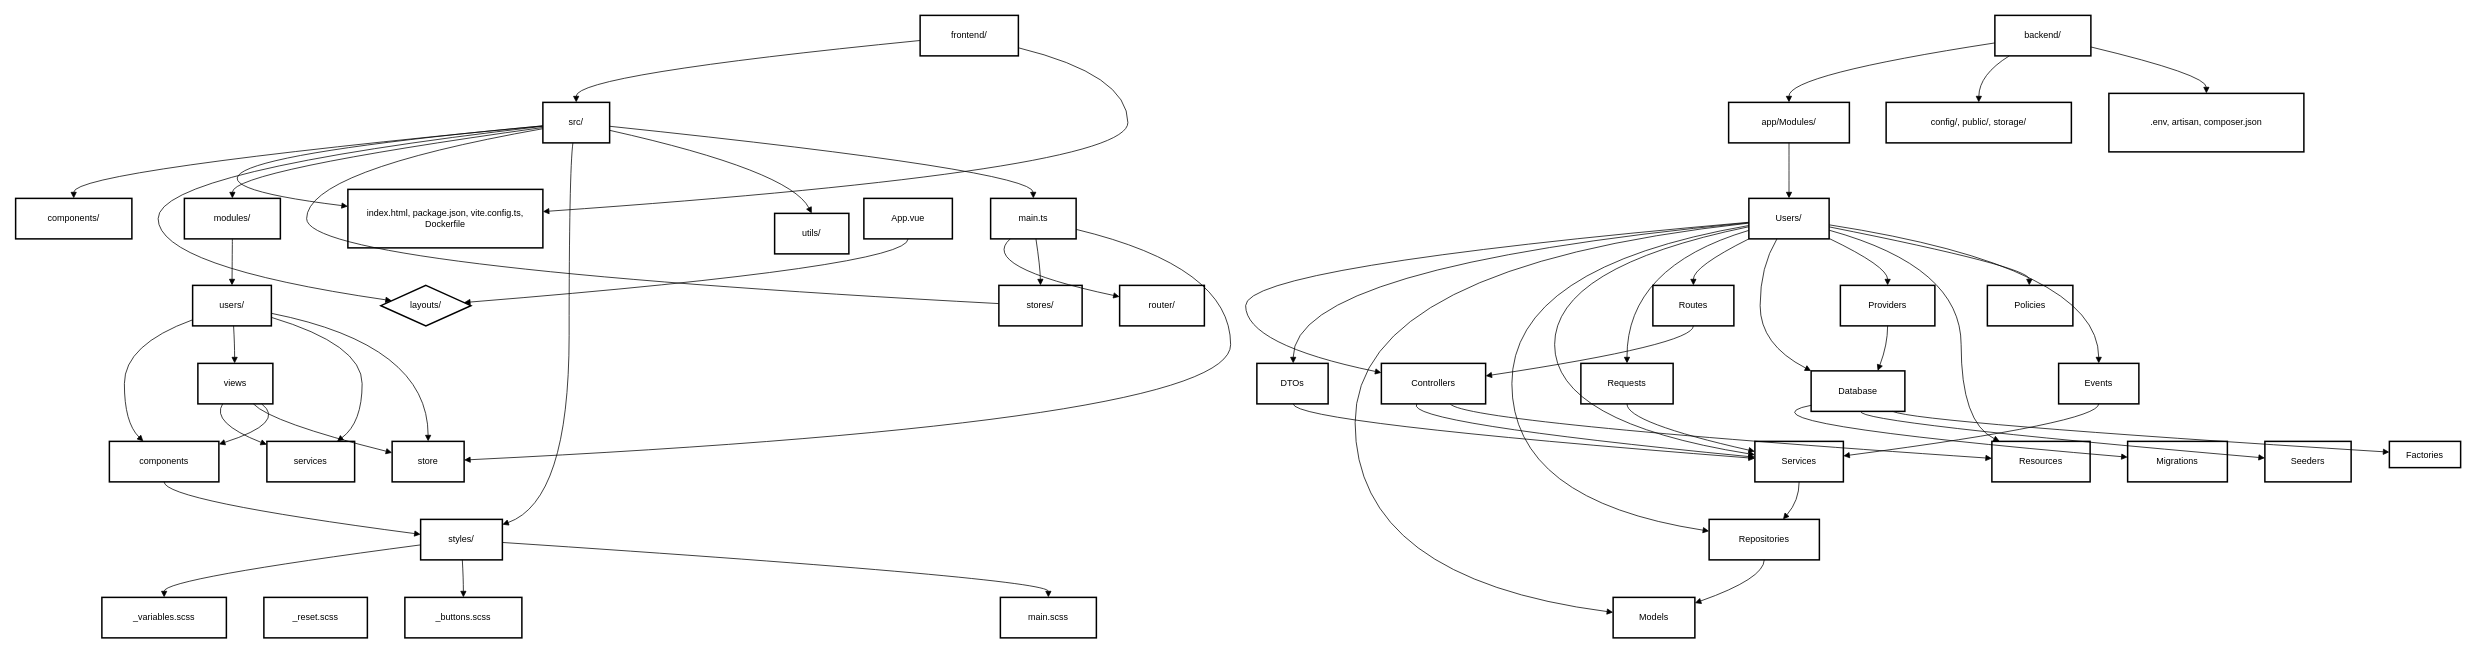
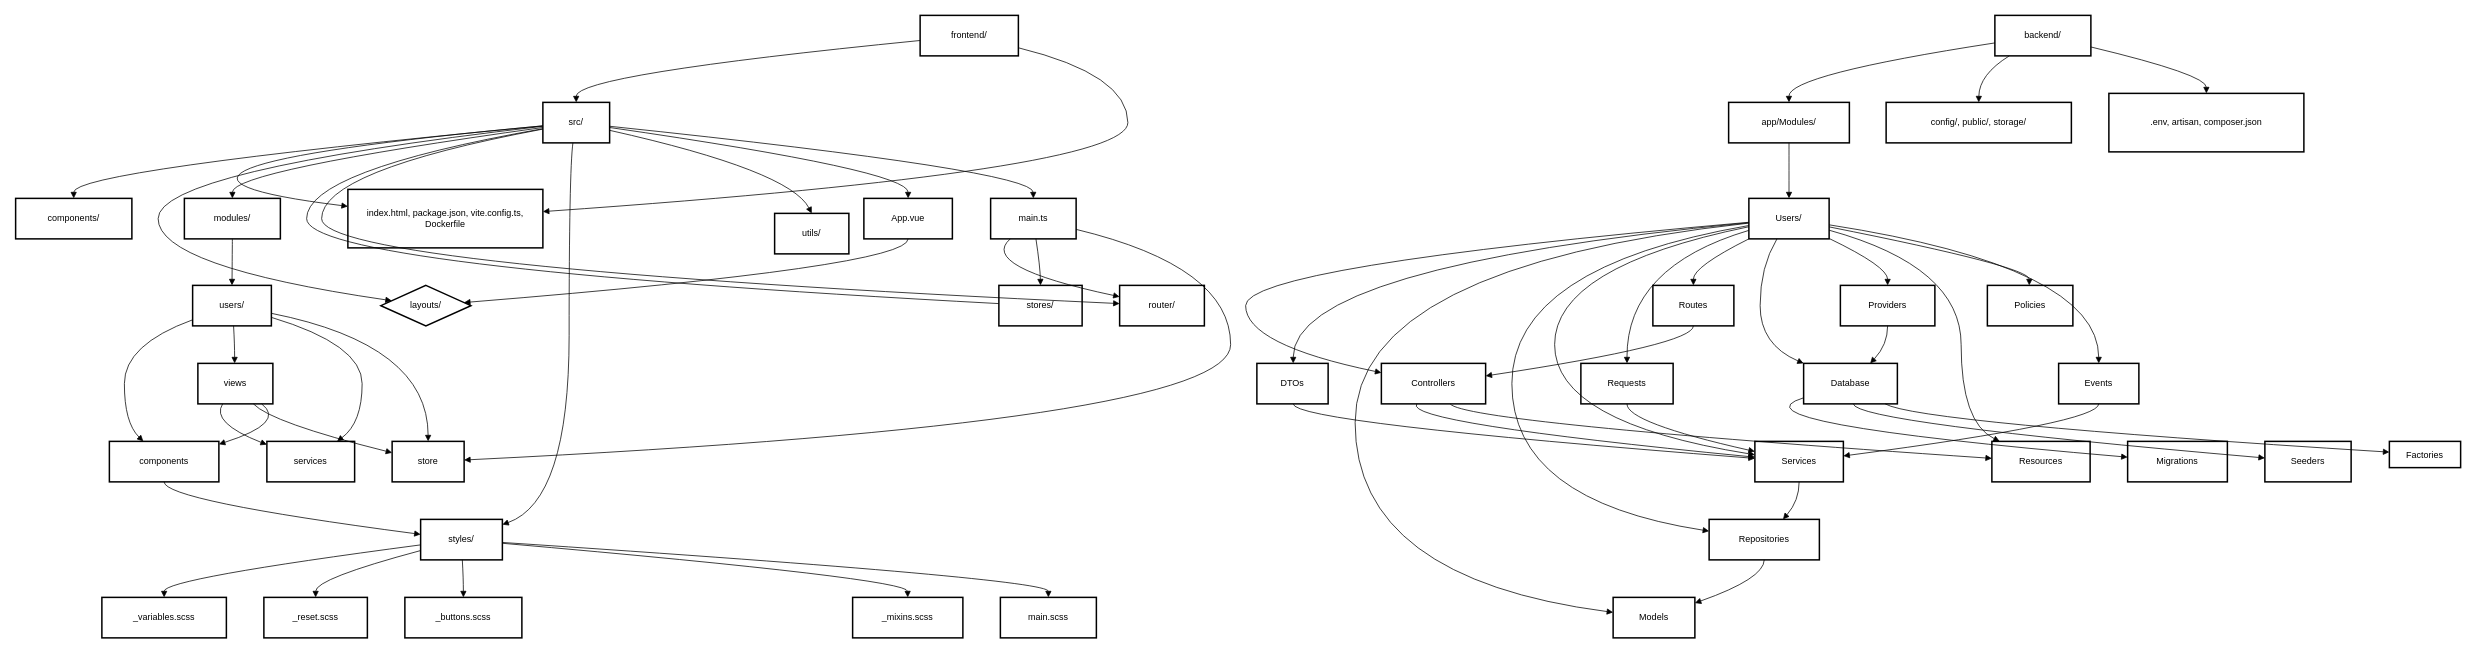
none -> (761, 151)
none -> (912, 293)
(1858, 391) -> (1850, 384)
none -> (705, 562)
none -> (366, 566)
none -> (908, 618)
